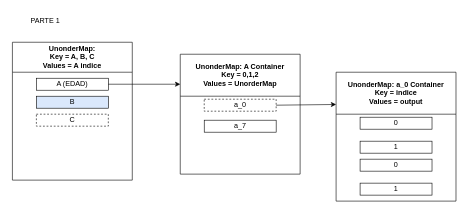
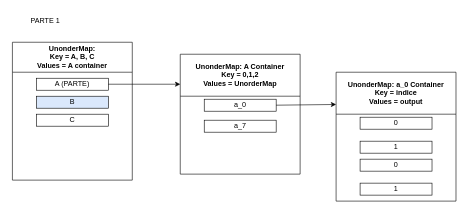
(72, 57) -> (72, 57)
(72, 84) -> (72, 84)
(240, 105) -> (240, 105)
(72, 120) -> (72, 120)
